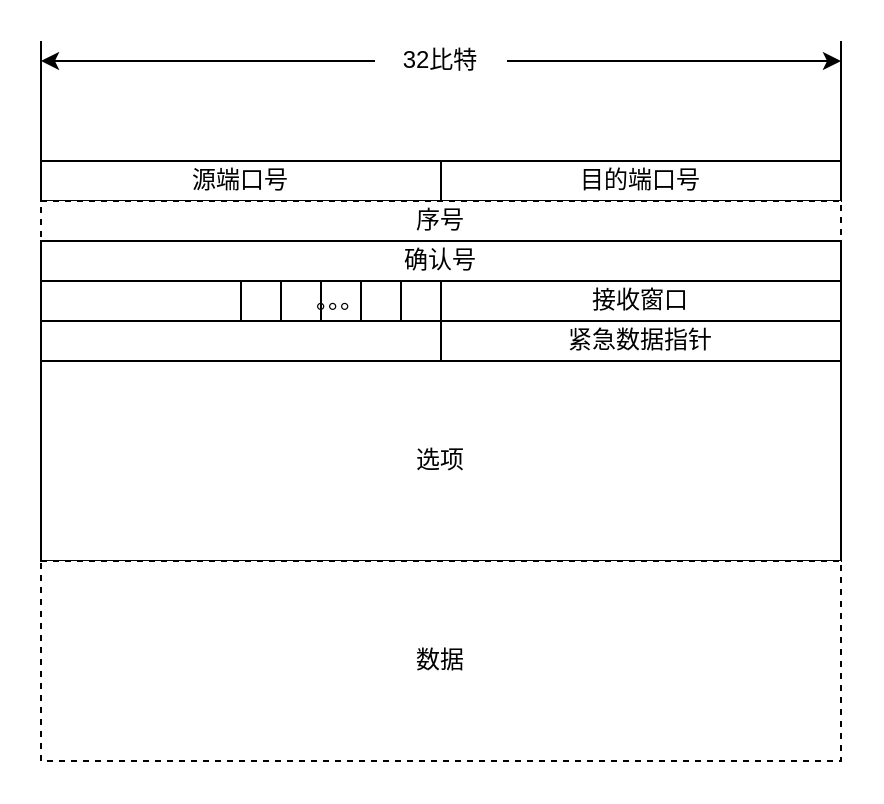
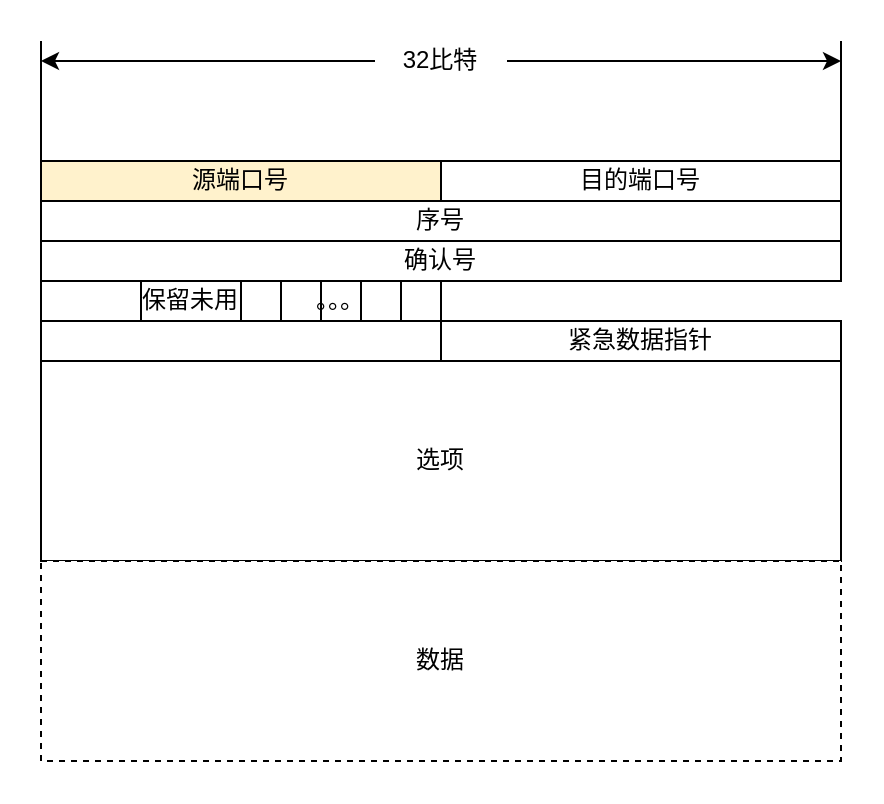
(241, 181) -> (241, 181)
(441, 221) -> (441, 221)
none -> (191, 301)
(641, 301) -> none
